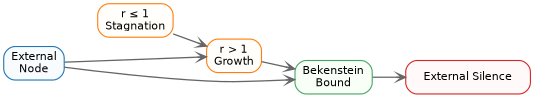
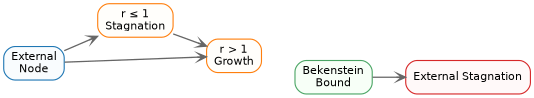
(274, 64) -> none
(468, 77) -> (468, 77)
(175, 79) -> (77, 45)
